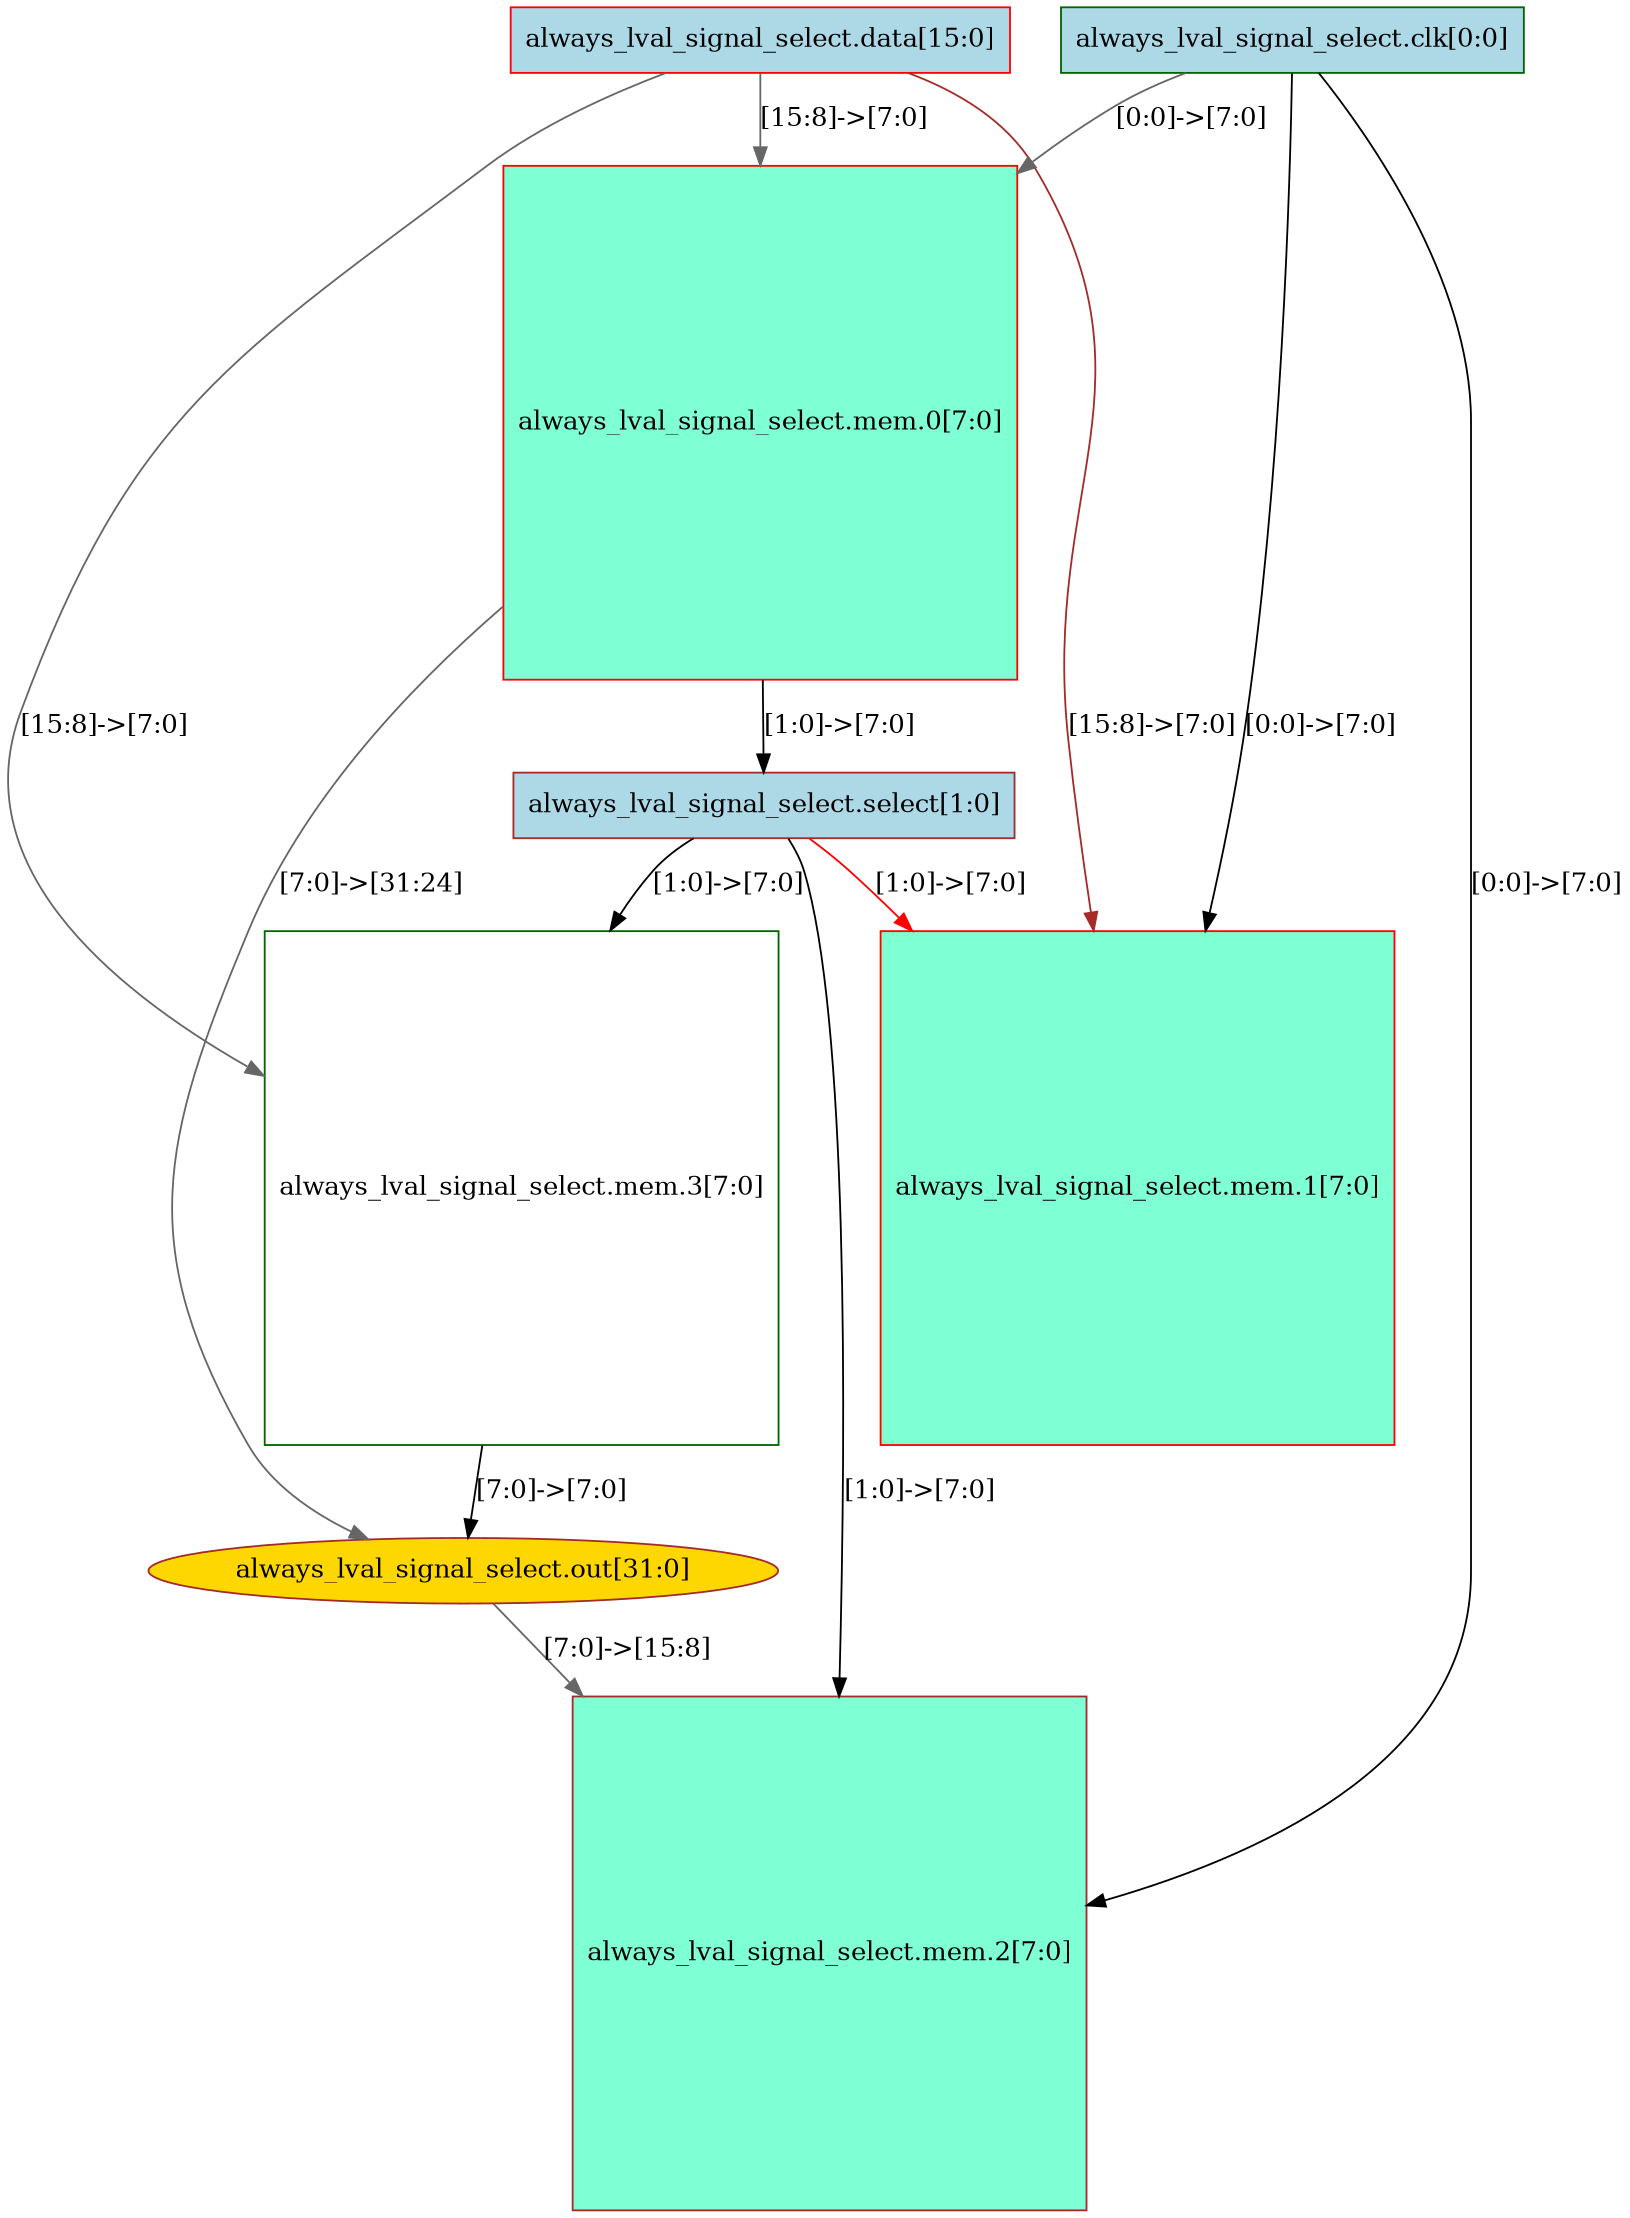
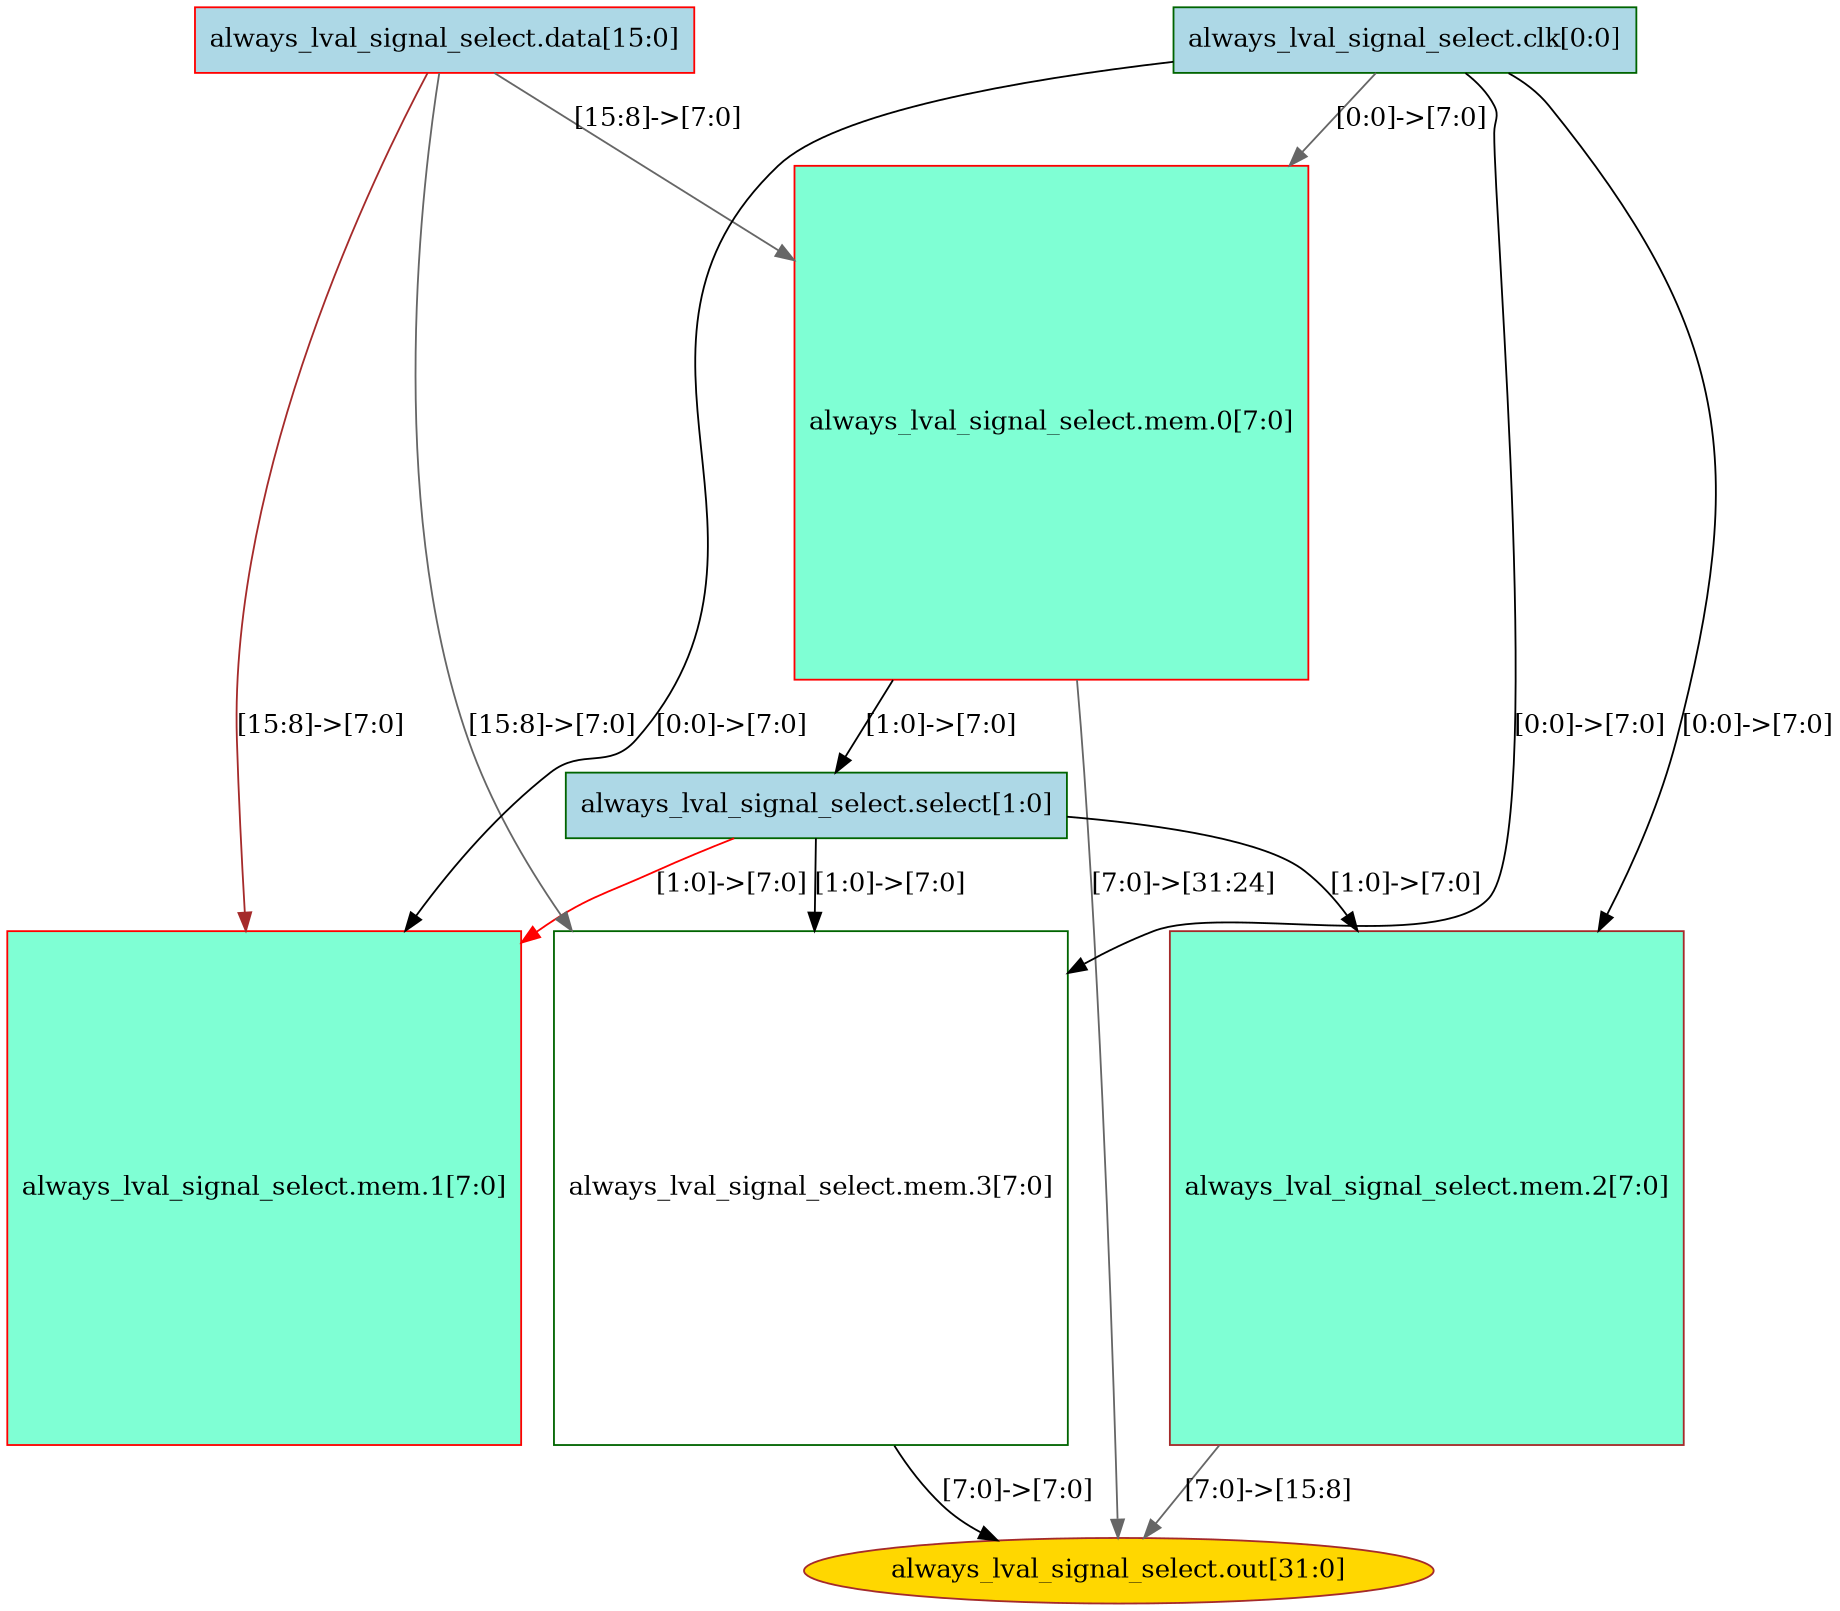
none -> (1515, 690)
(764, 805) -> (816, 805)
(531, 1643) -> (1188, 1484)
